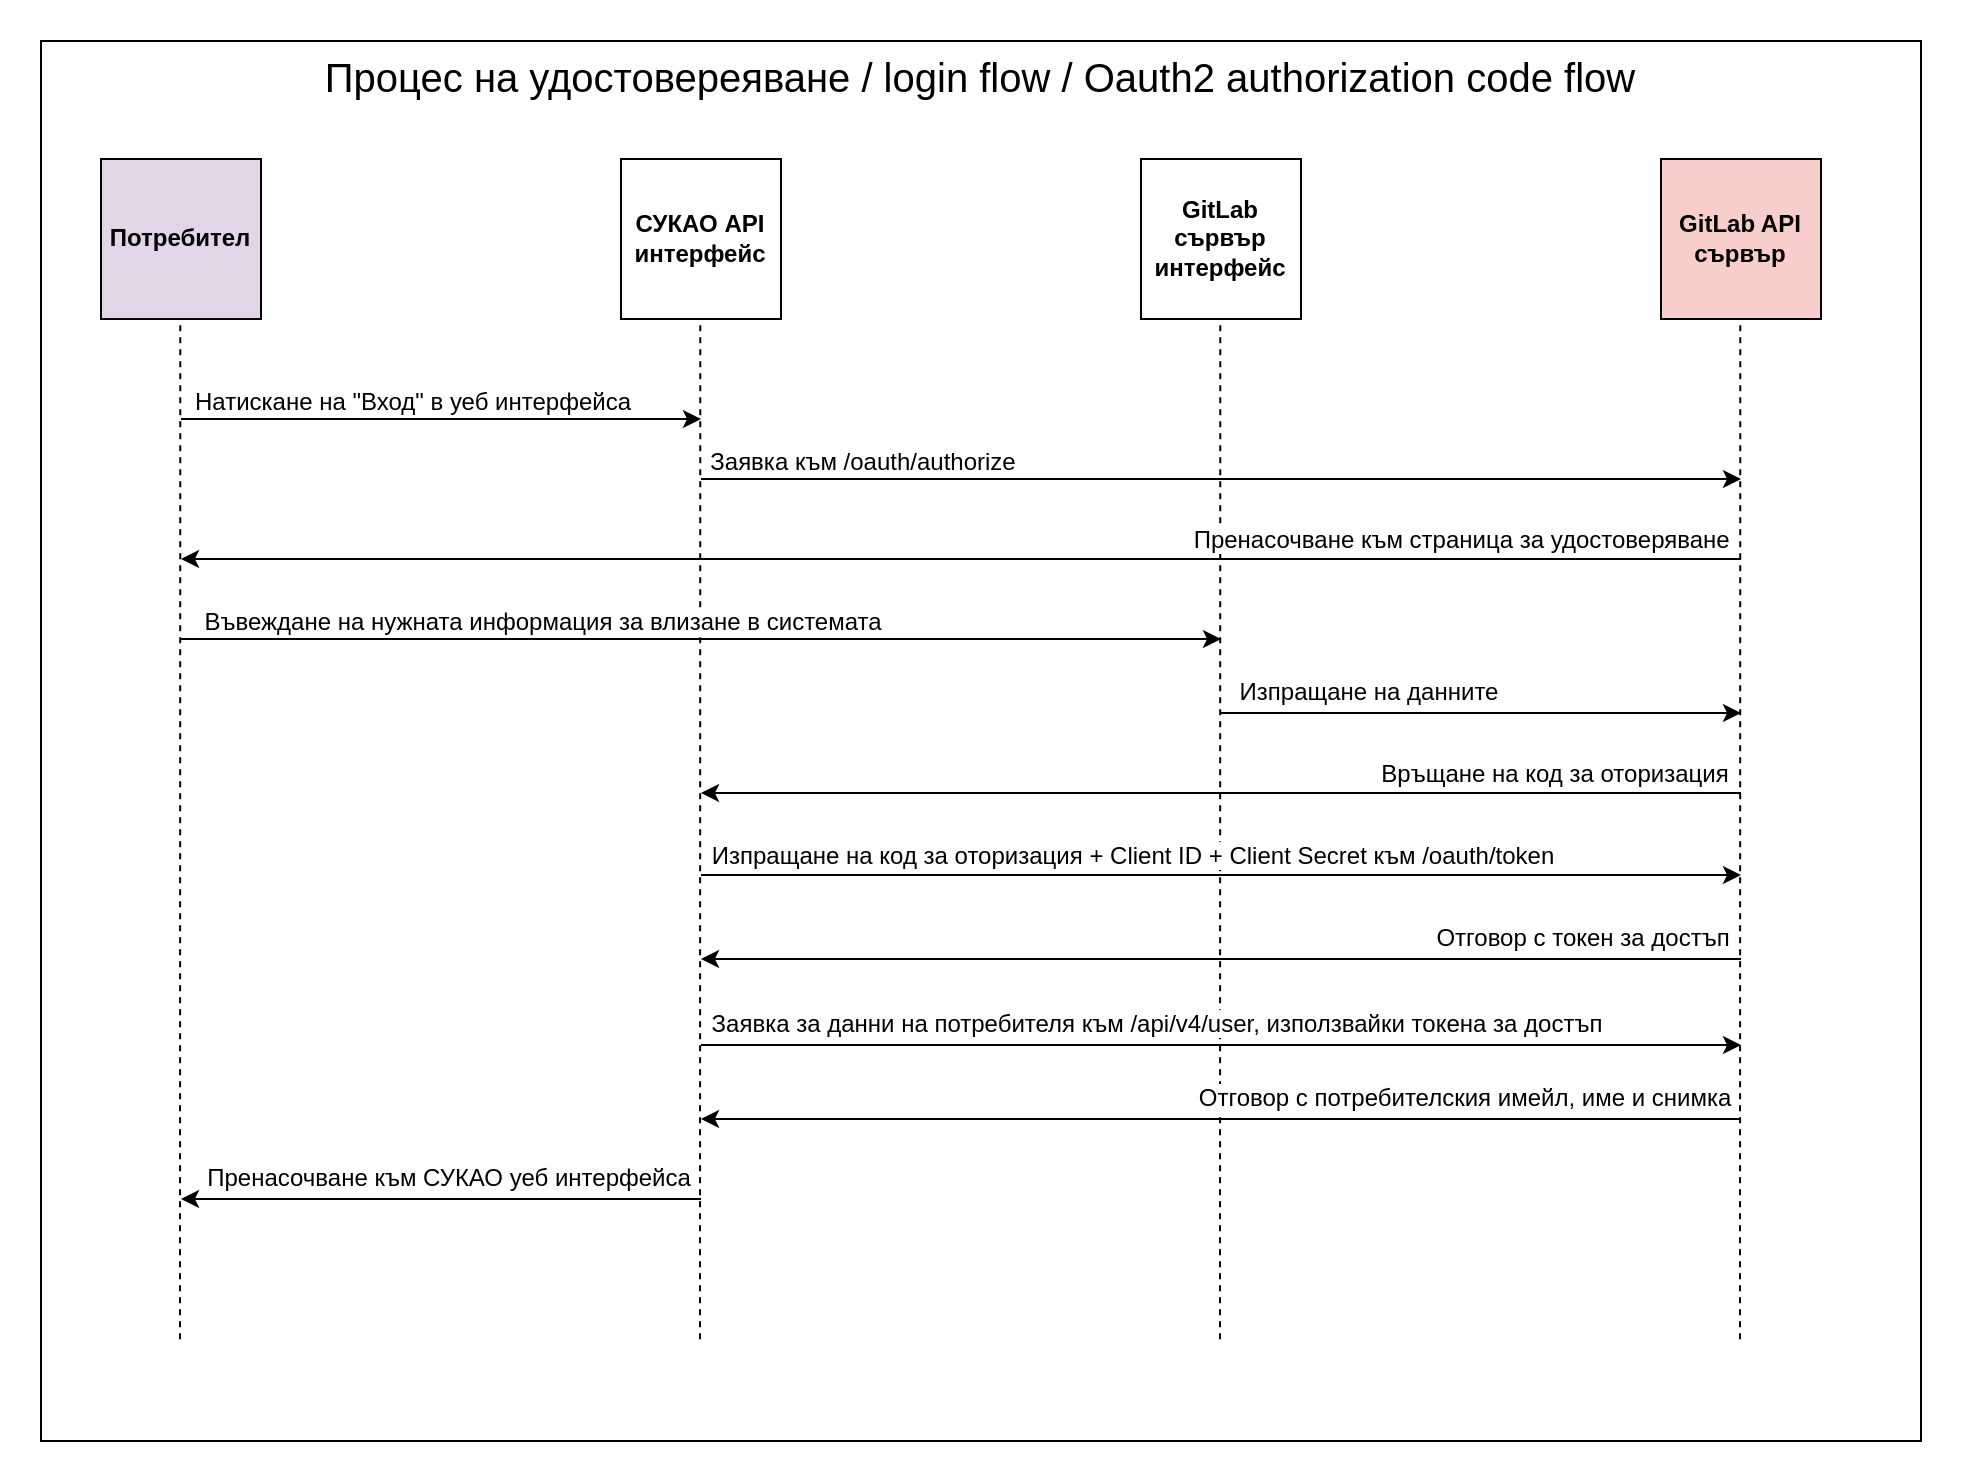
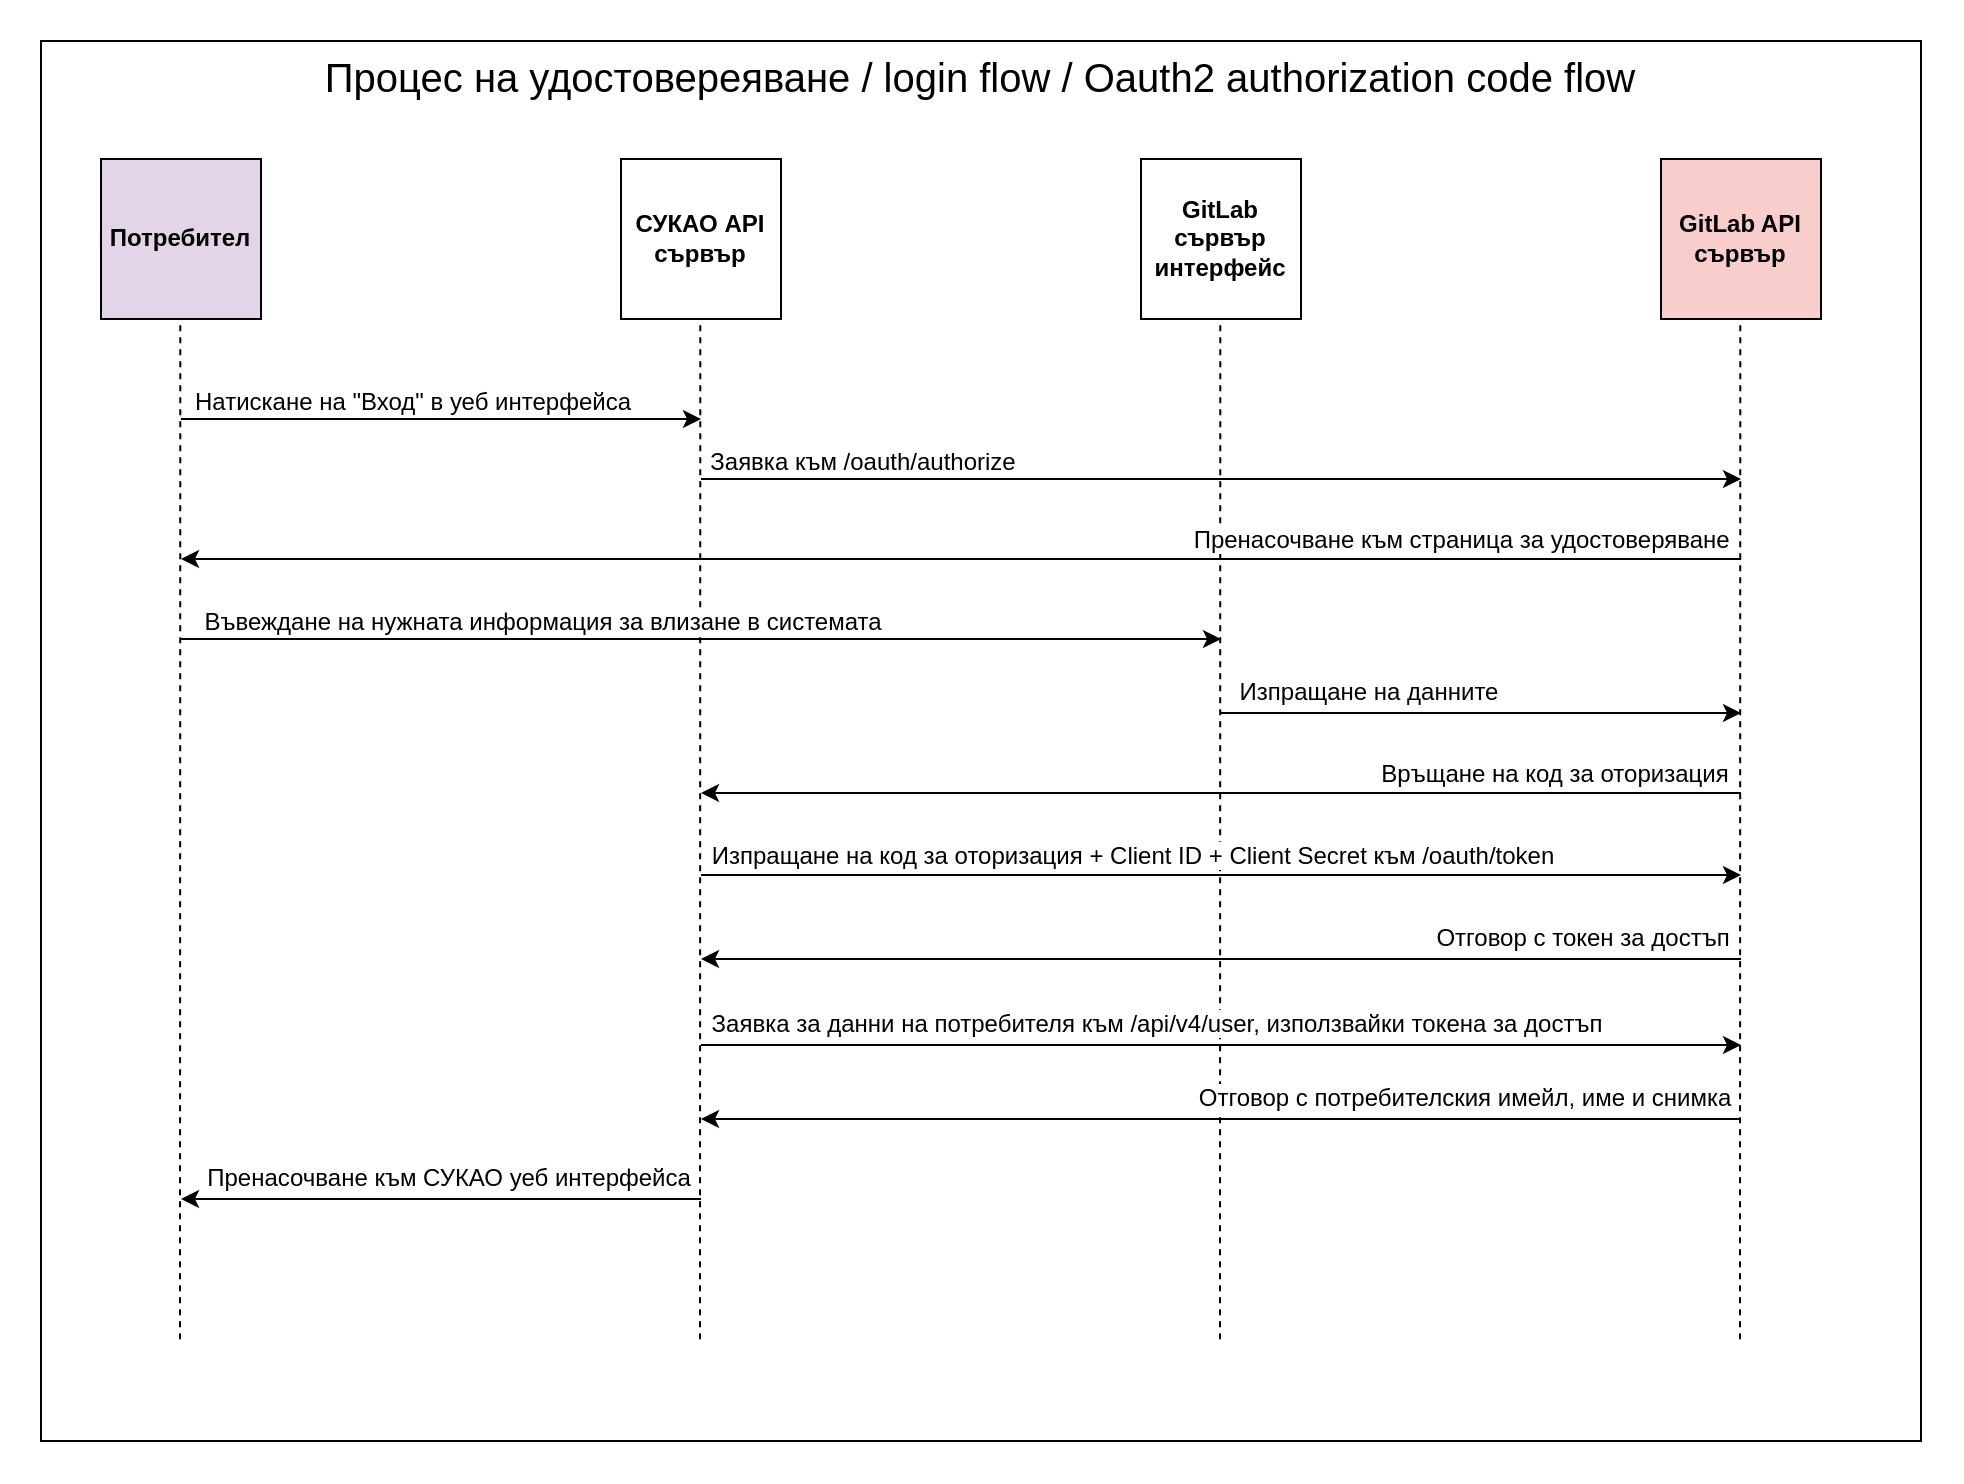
(701, 239) -> (701, 239)
